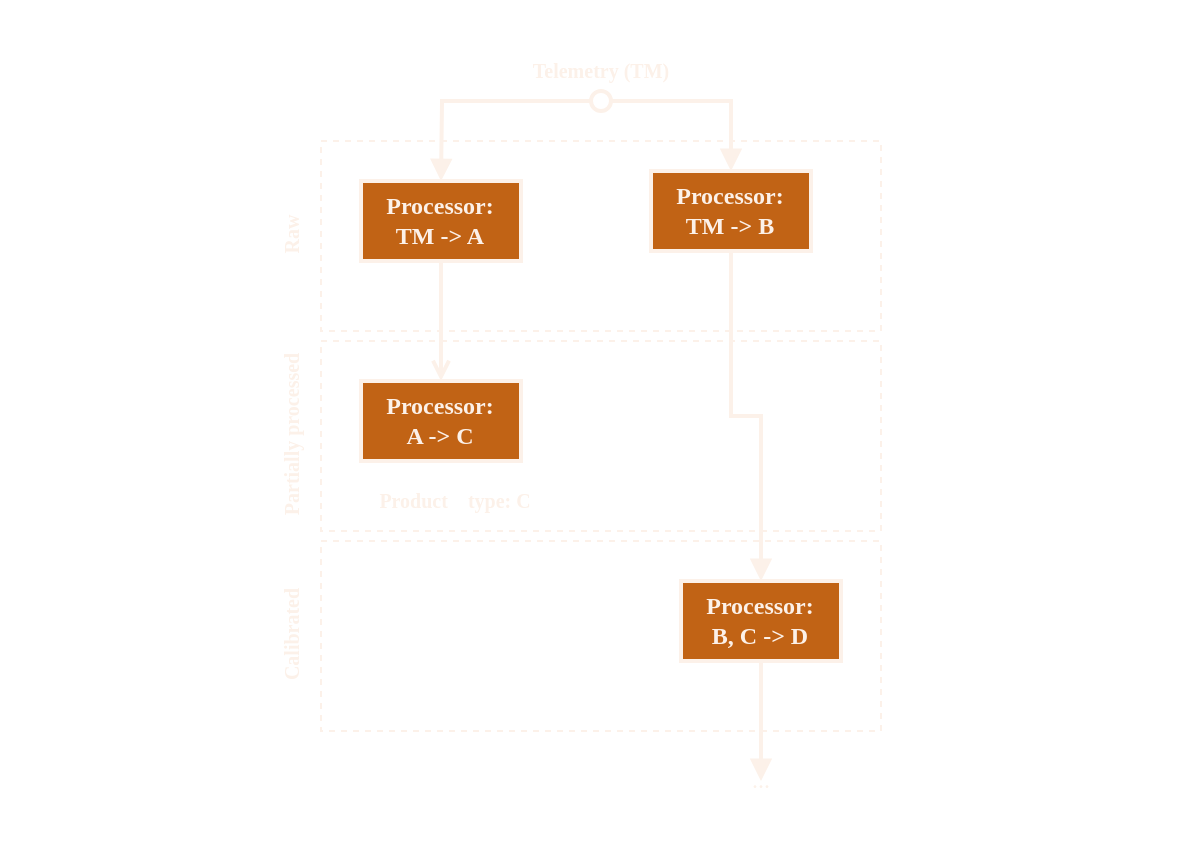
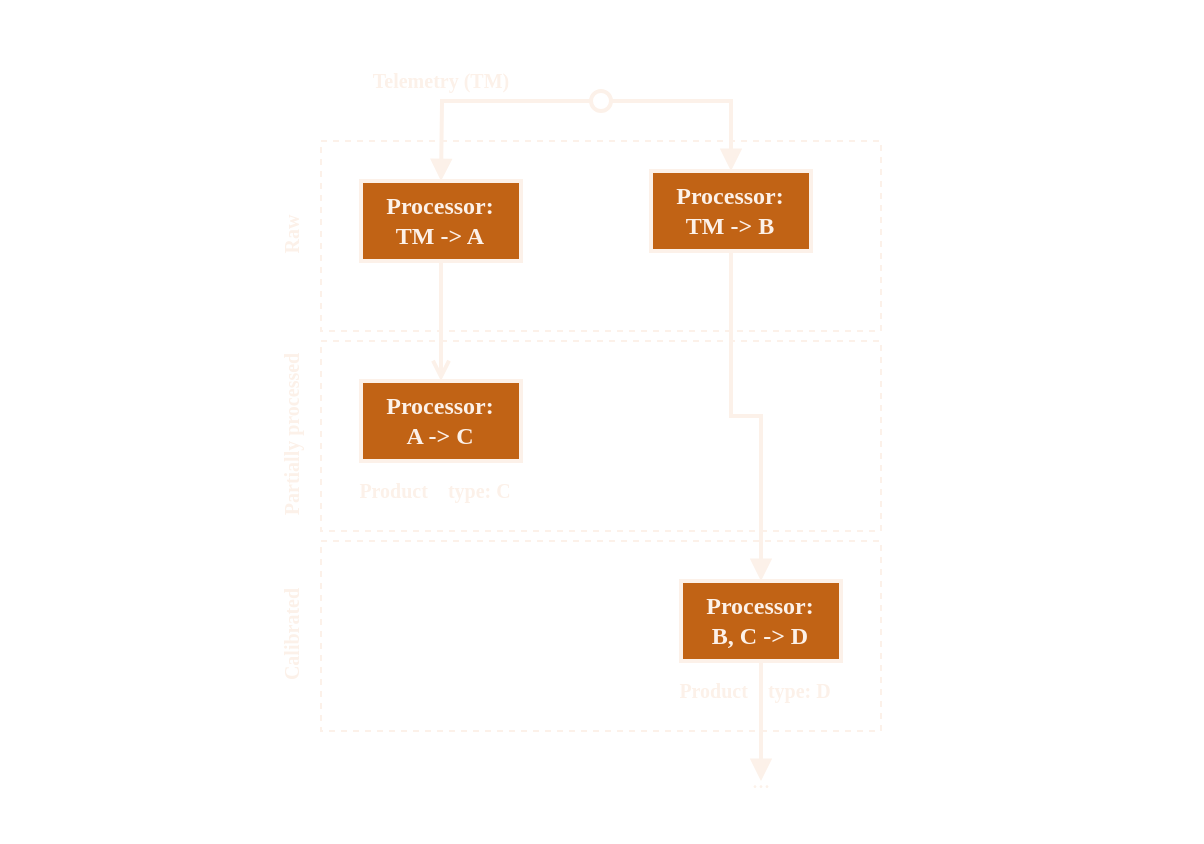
(601, 71) -> (441, 81)
(455, 501) -> (435, 491)
none -> (755, 691)
